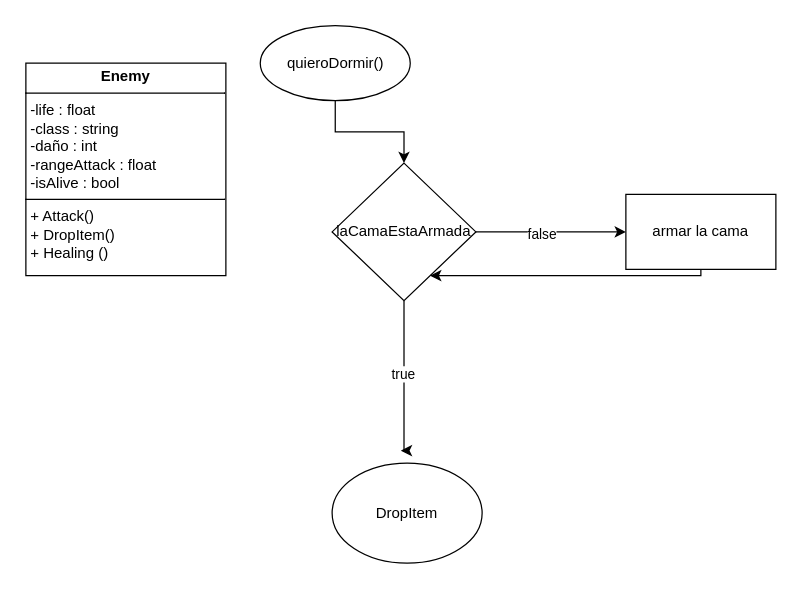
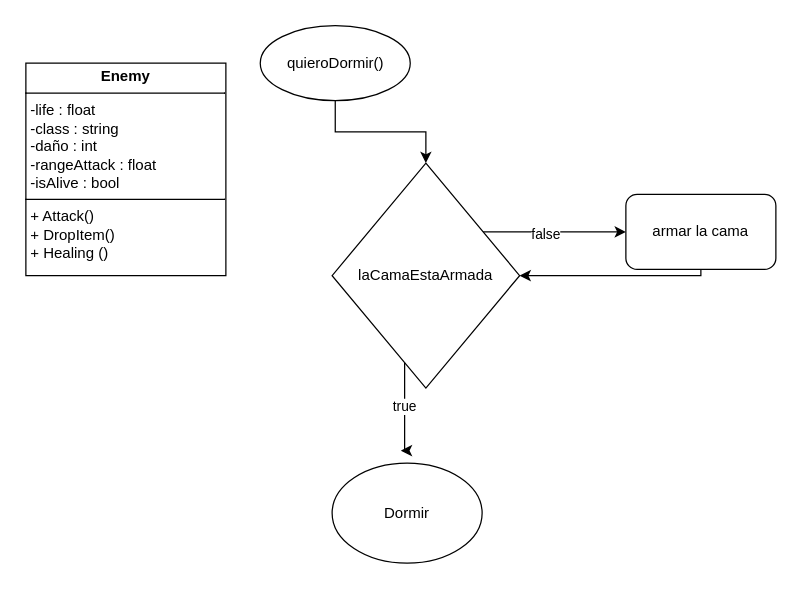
(404, 232) -> (426, 276)
(701, 232) -> (701, 232)
(407, 513) -> (407, 513)
